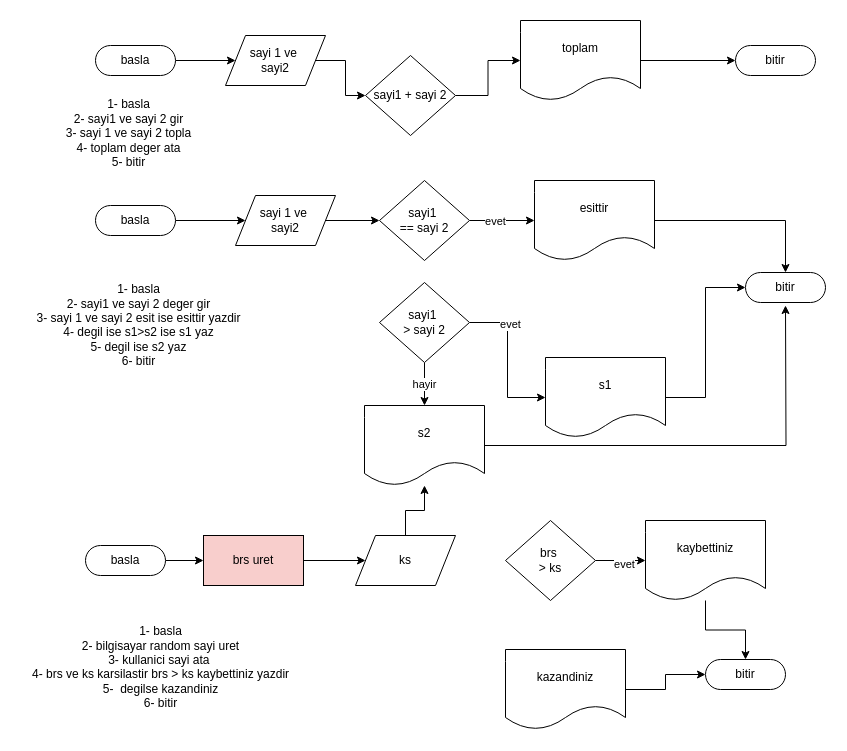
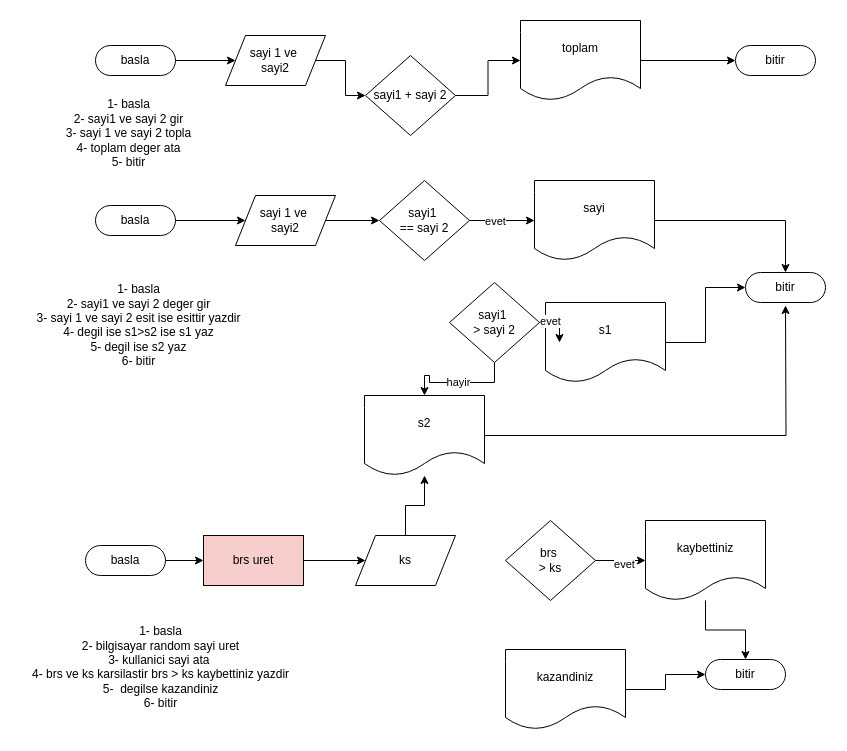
(595, 209) -> (595, 209)
(425, 323) -> (495, 323)
(606, 398) -> (606, 343)
(425, 446) -> (425, 436)
